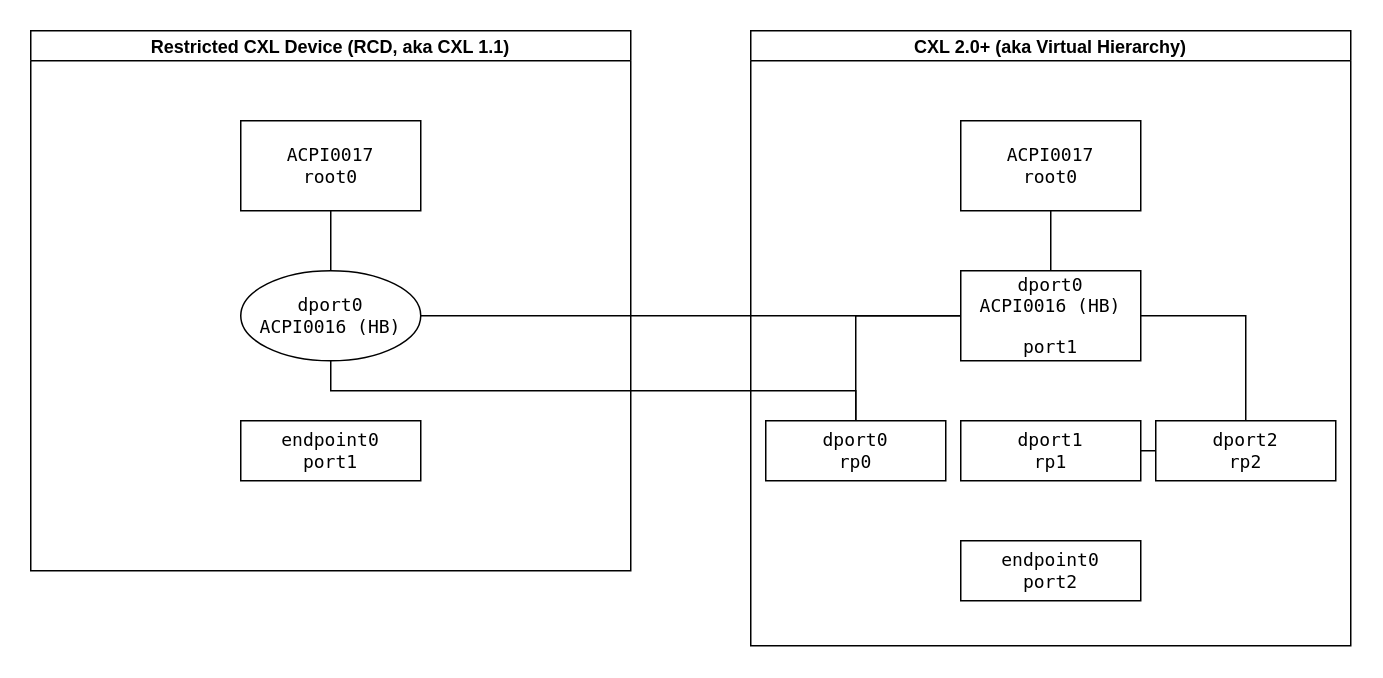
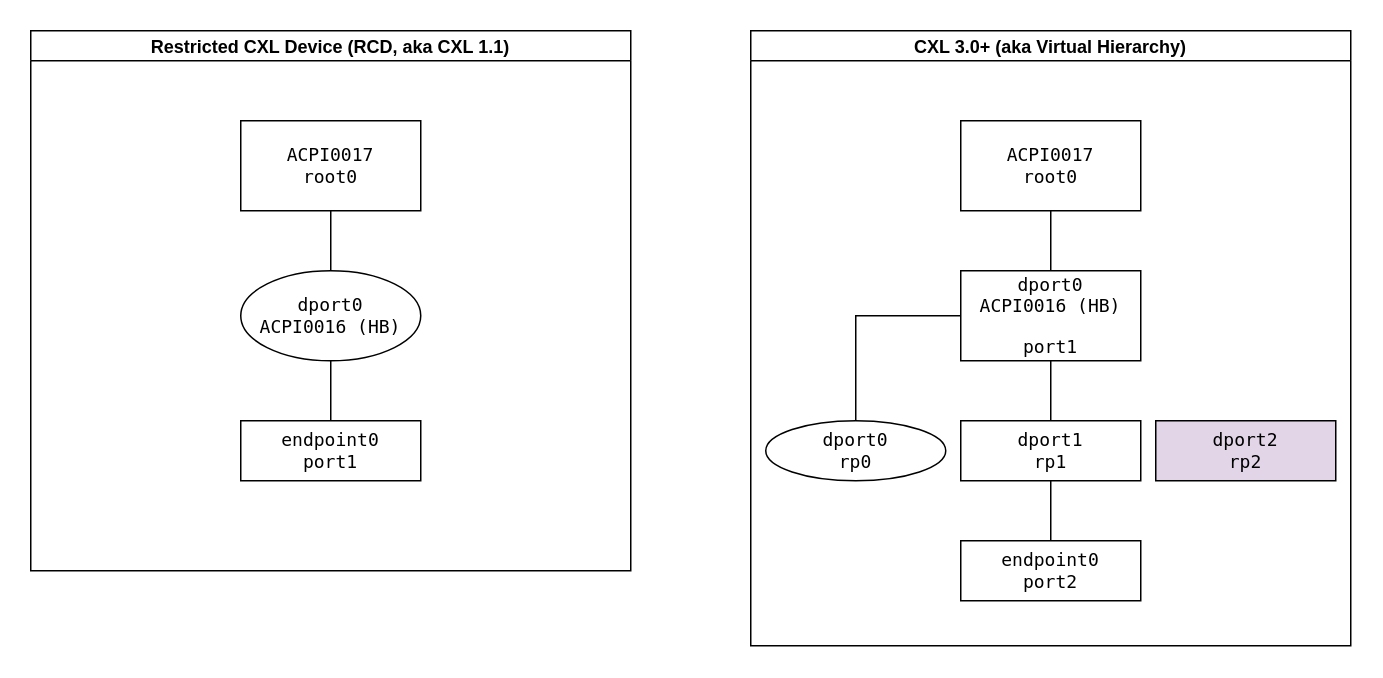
(1050, 47) -> (1050, 47)
(637, 316) -> (1051, 391)
(1246, 316) -> none
(590, 391) -> (331, 404)
(856, 451) -> (856, 451)
(1148, 451) -> (1051, 511)
(1246, 451) -> (1246, 451)
